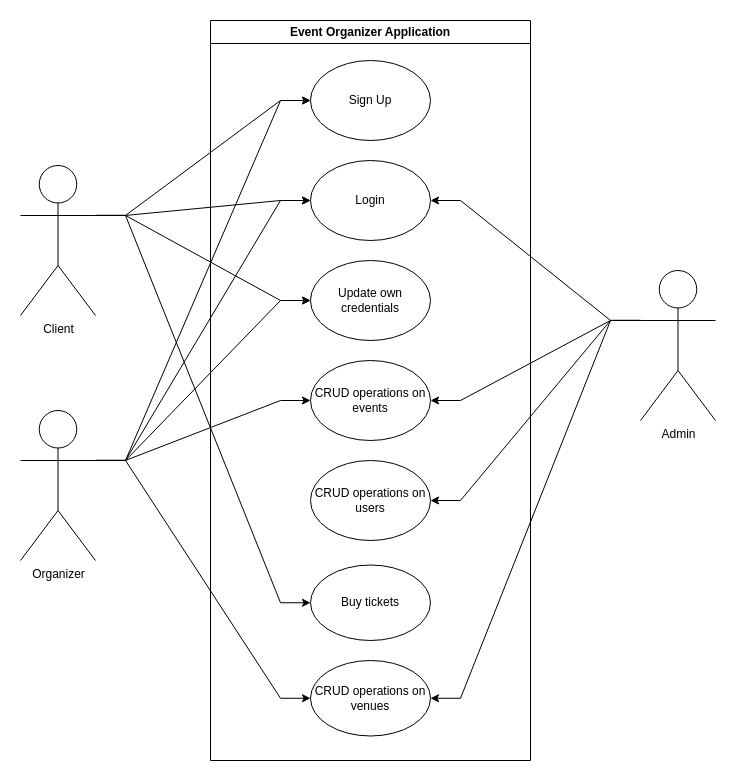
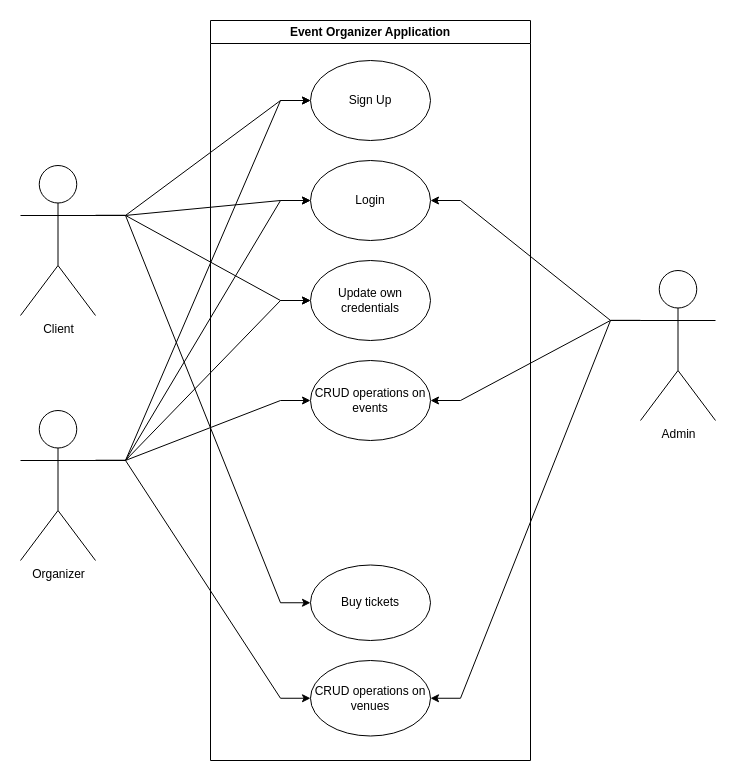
(526, 422) -> none
(371, 501) -> none
